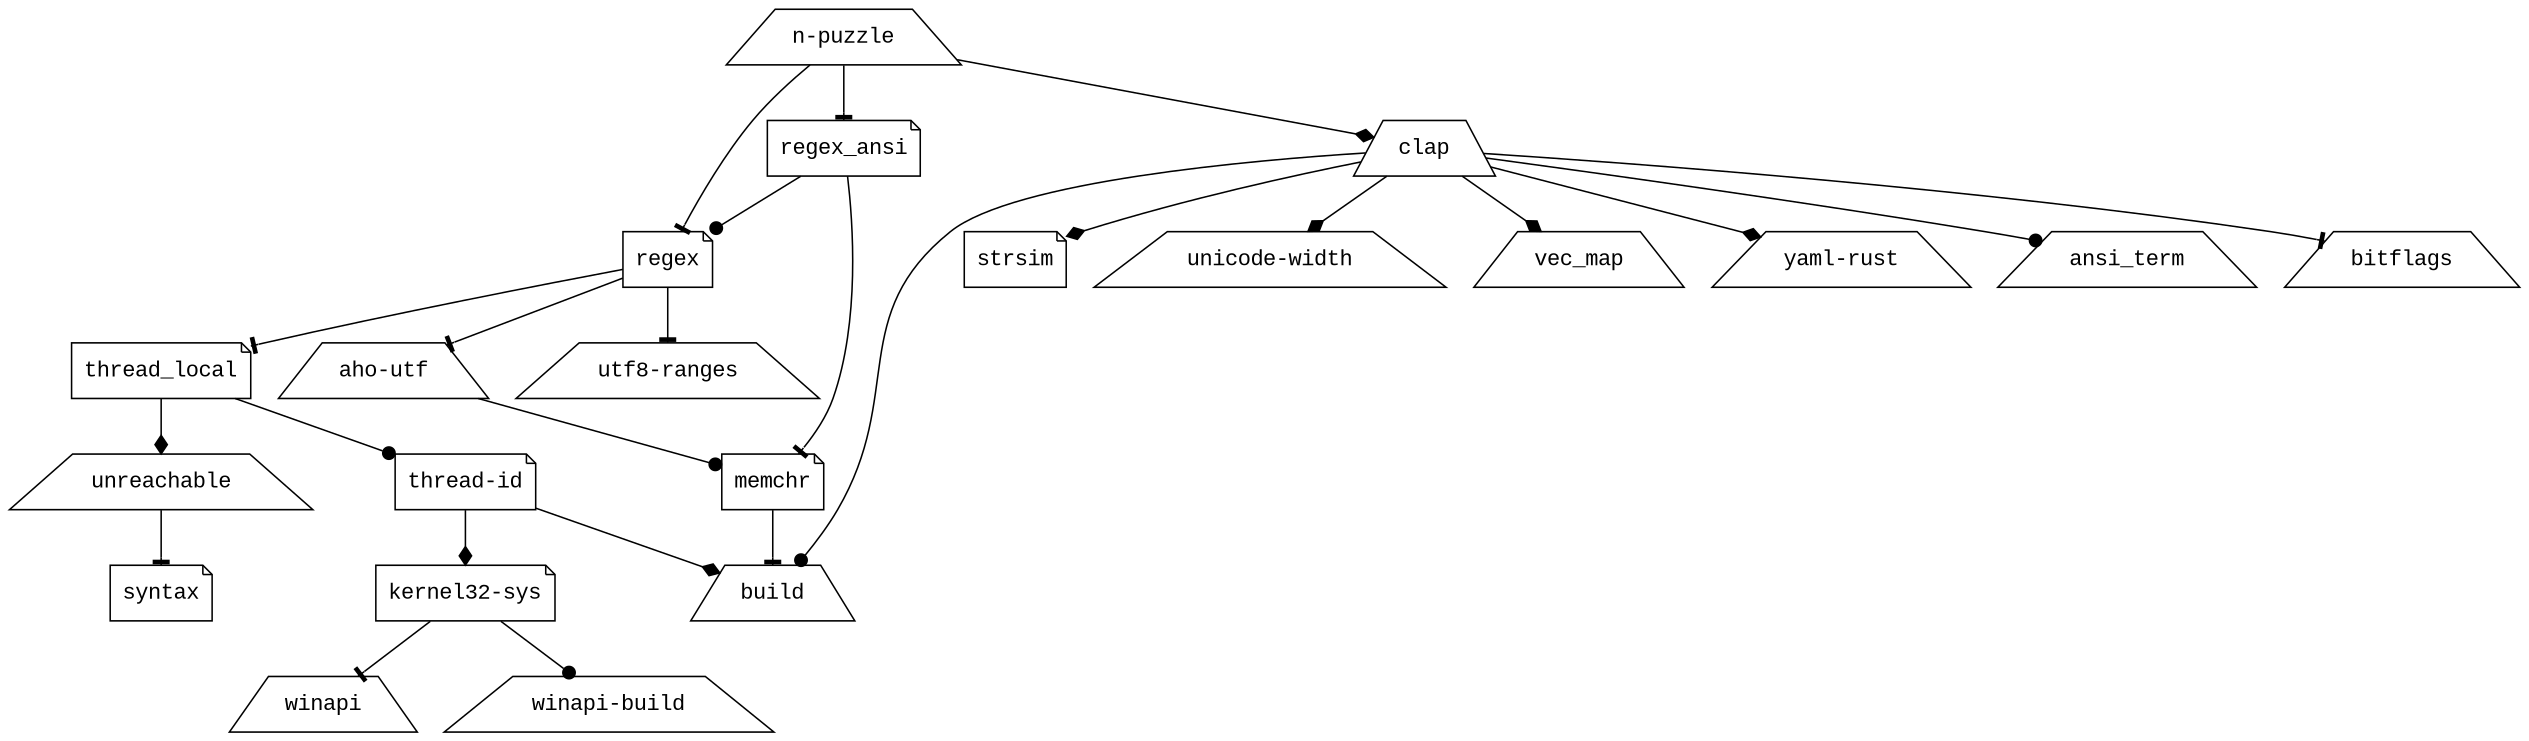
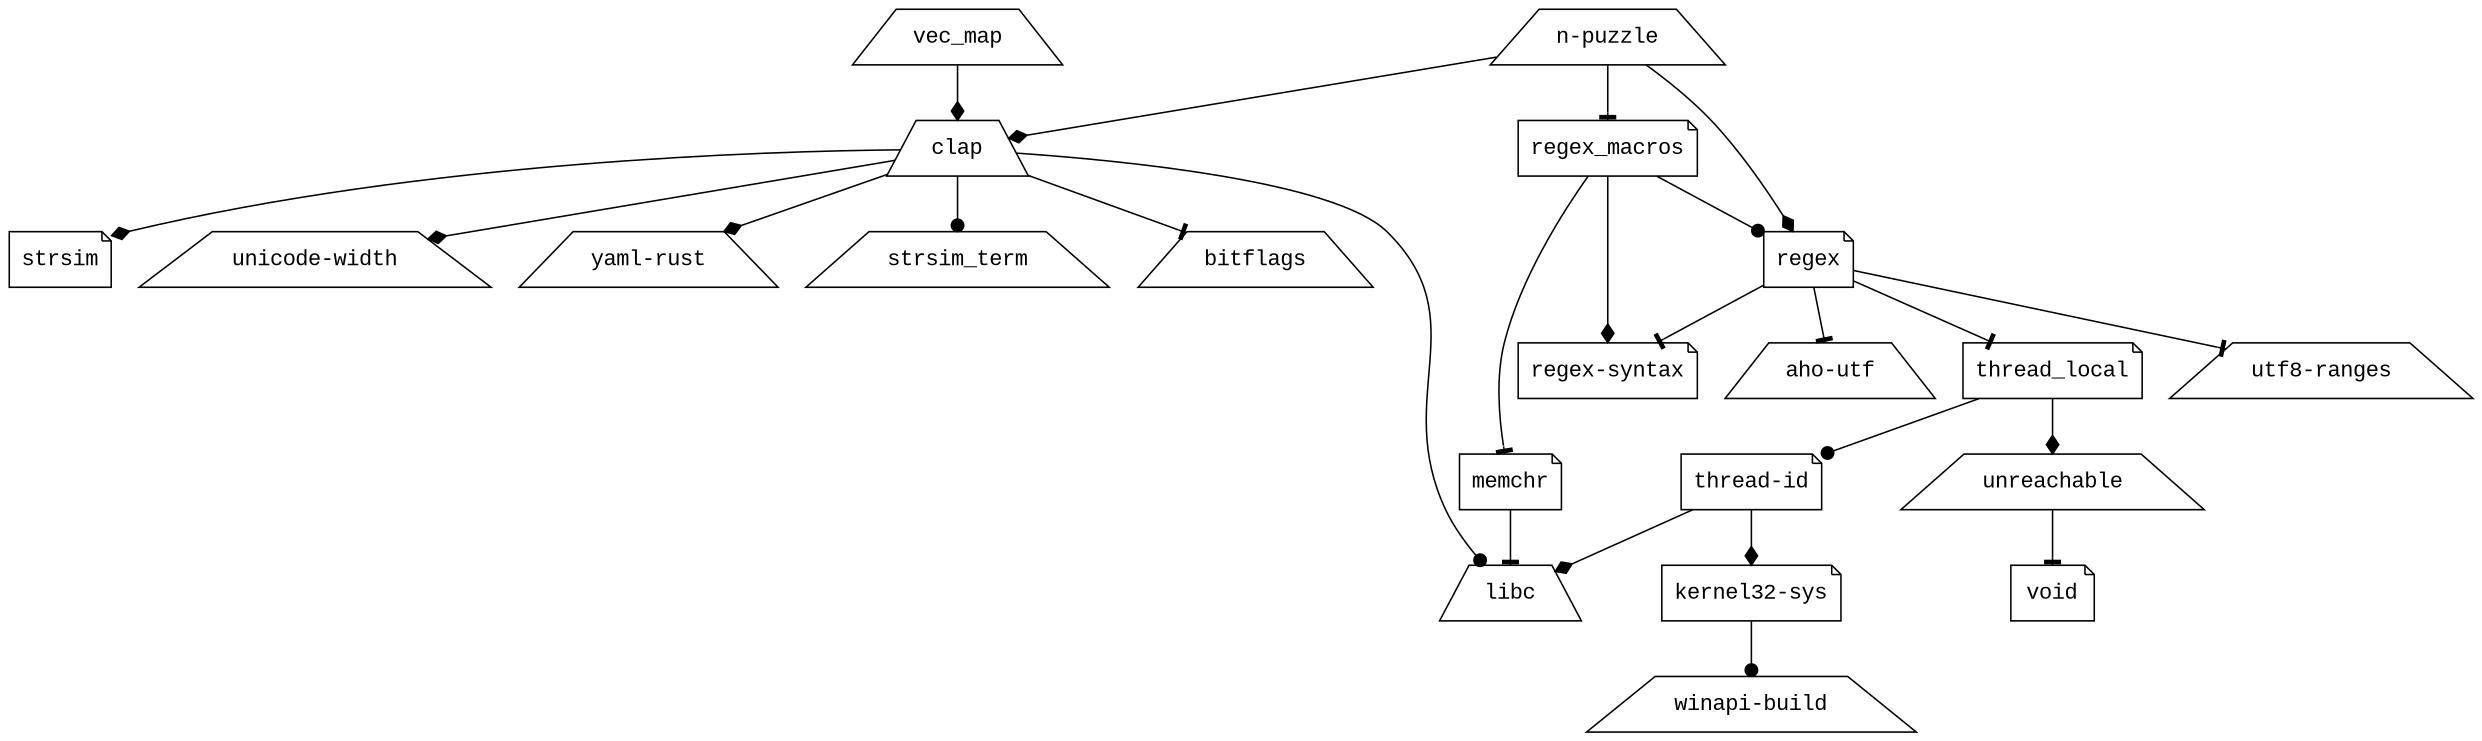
(739, 138) -> (1723, 133)
(844, 148) -> (1608, 148)
(1494, 198) -> (958, 84)
(2127, 259) -> (958, 259)
none -> (1608, 371)
(594, 431) -> none
(161, 593) -> (2053, 593)
(773, 593) -> (1510, 593)
(323, 704) -> none
